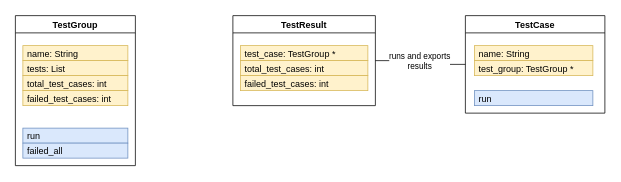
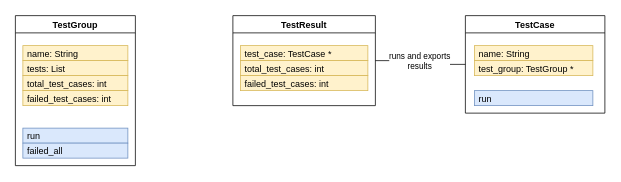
(296, 53) -> (294, 53)
